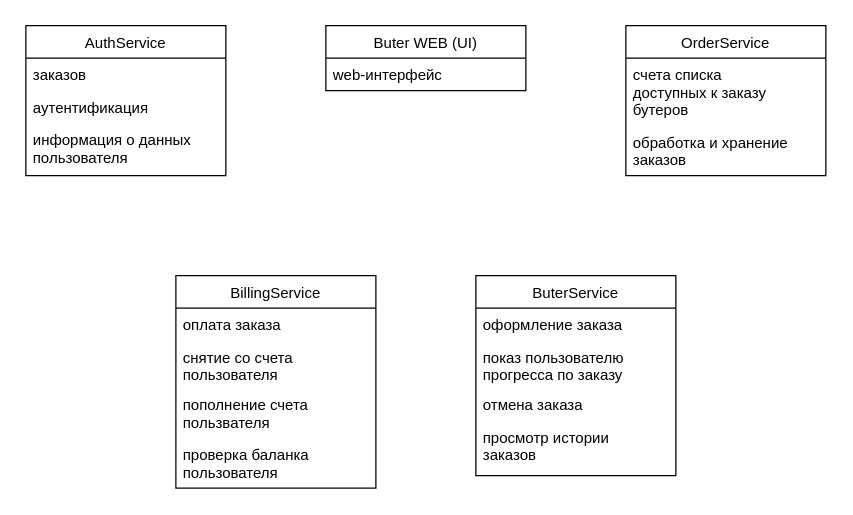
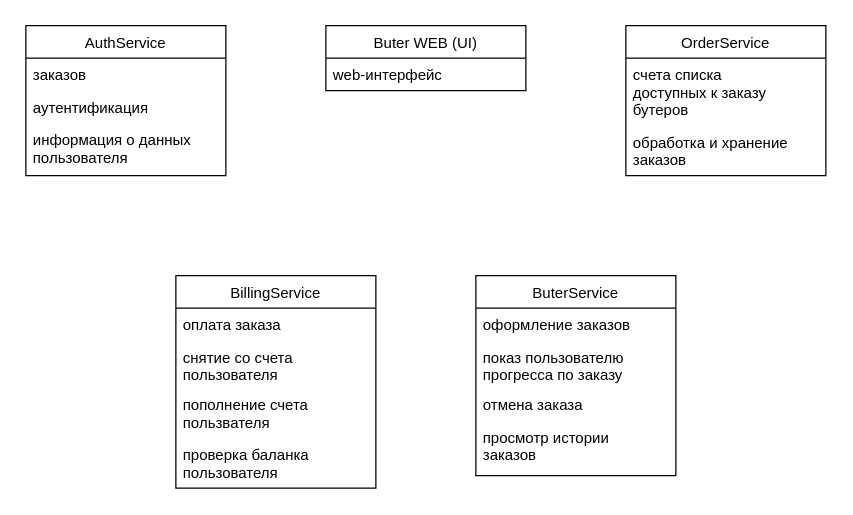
(552, 325) -> (556, 325)
